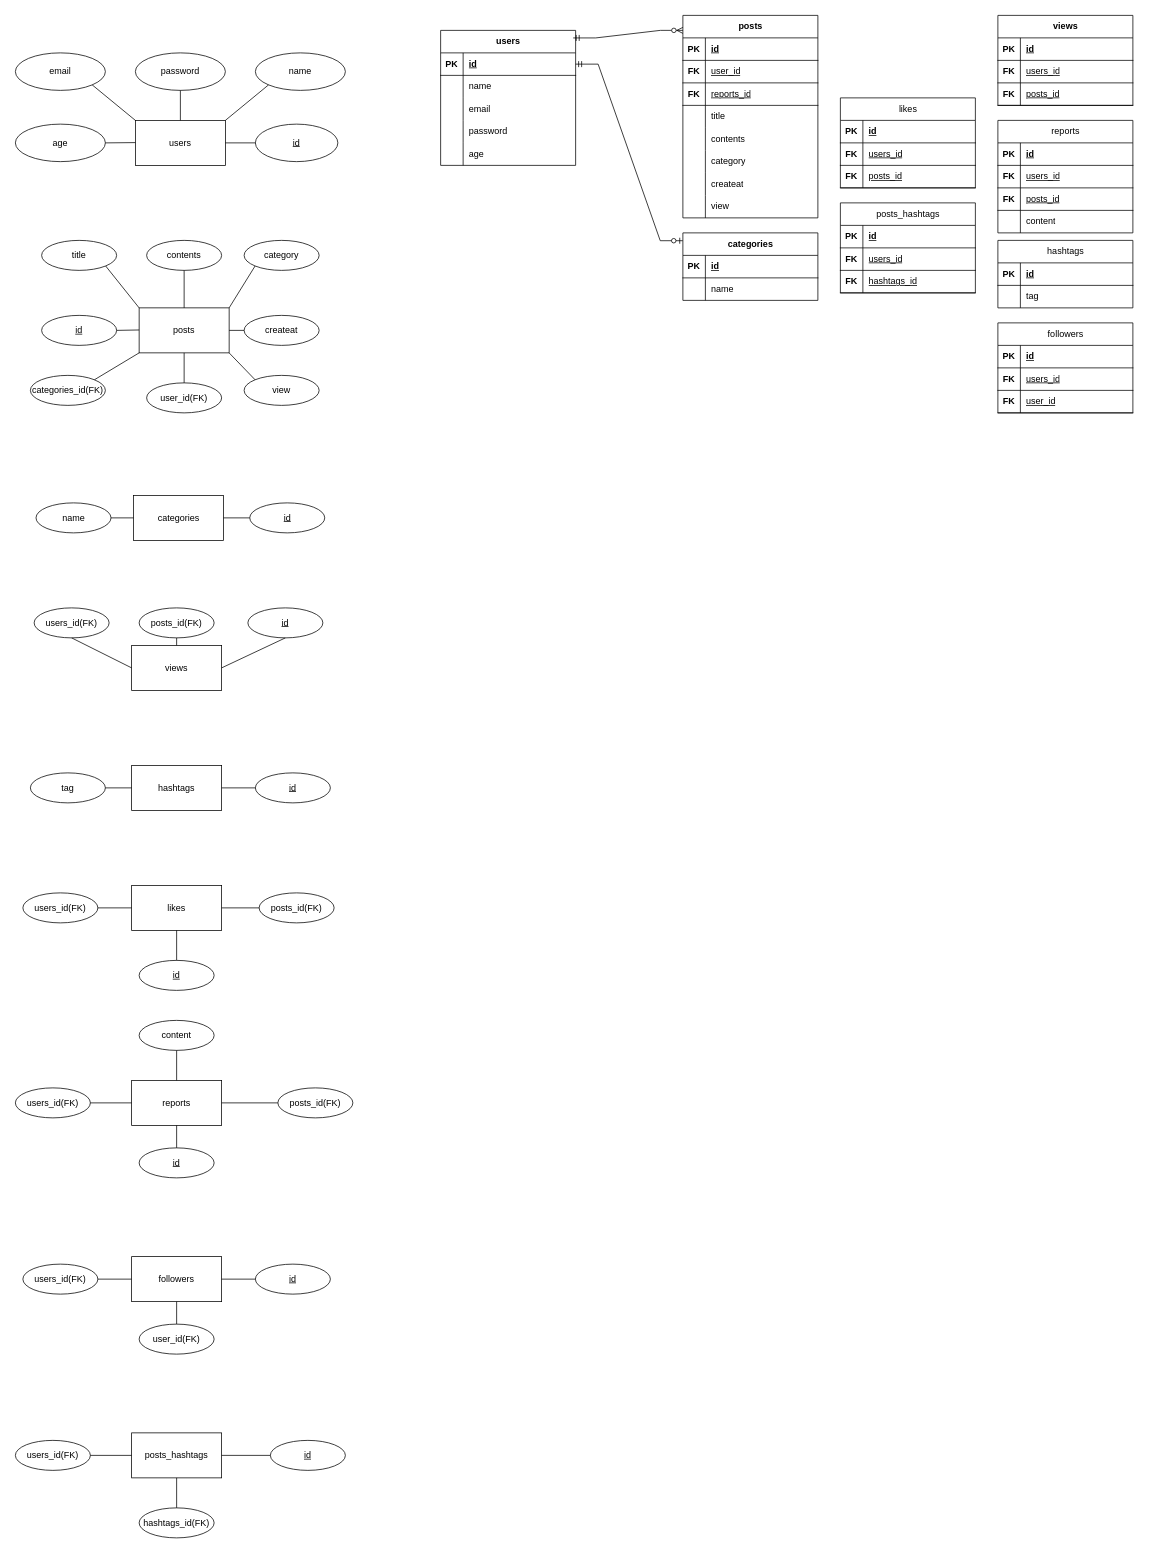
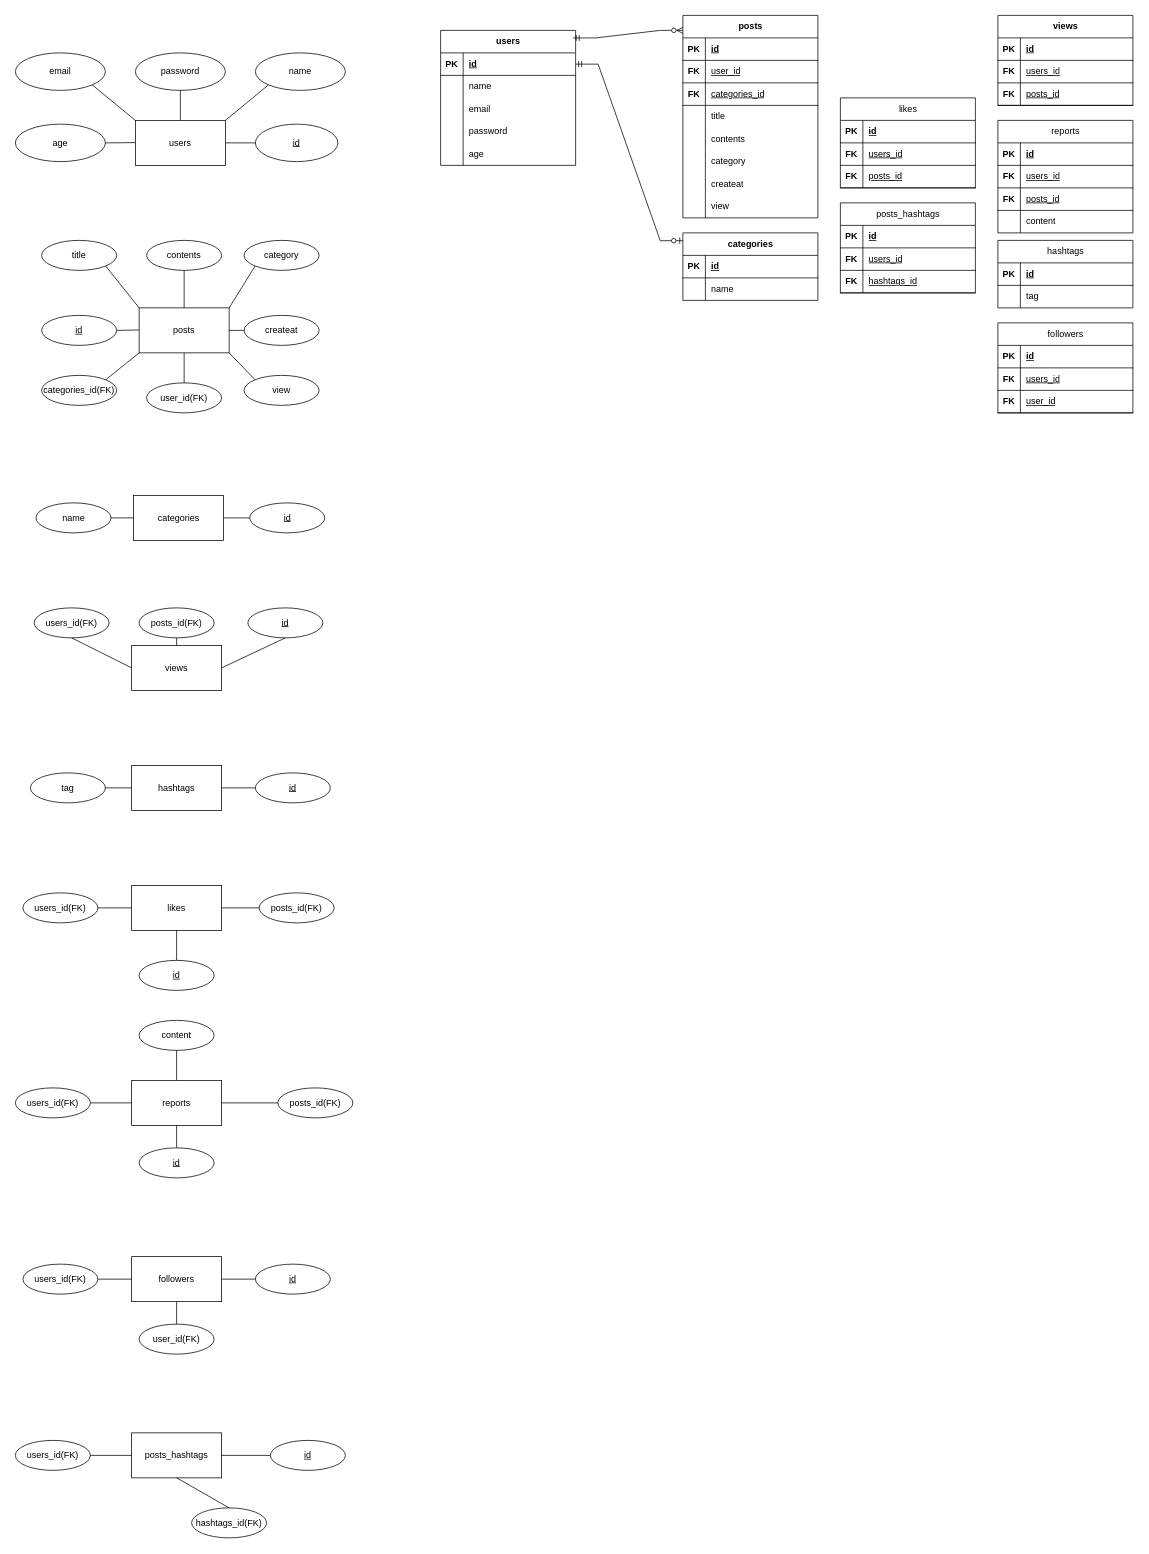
(735, 94) -> (742, 94)
(68, 390) -> (79, 390)
(177, 1523) -> (229, 1523)
